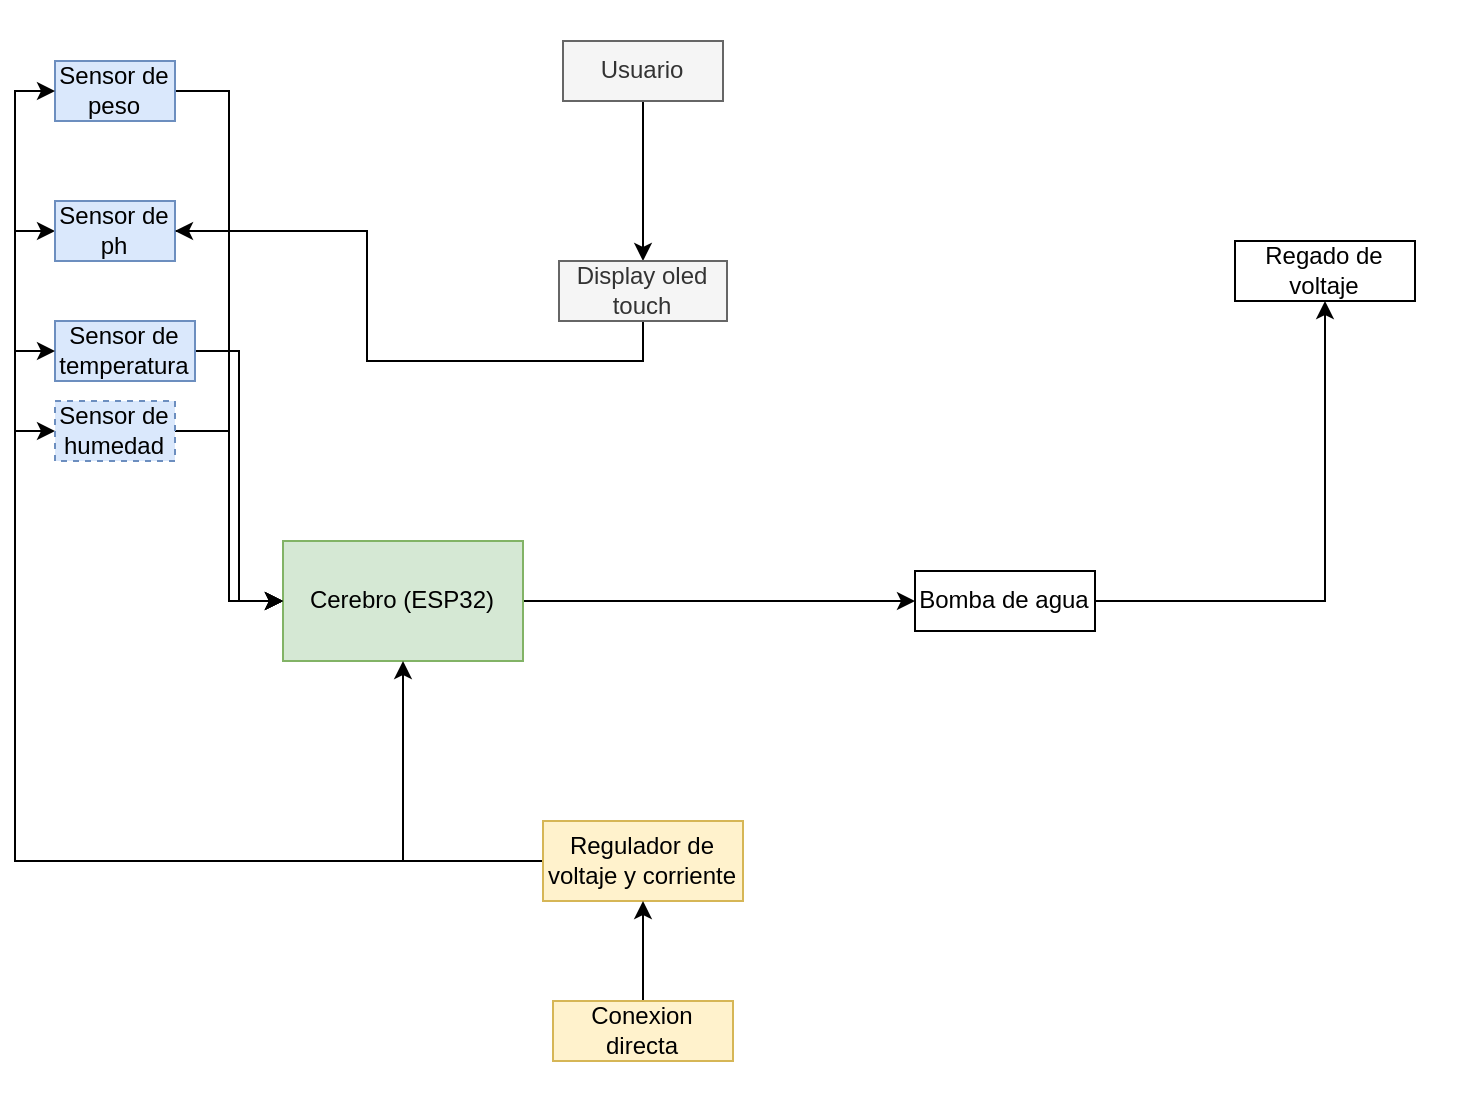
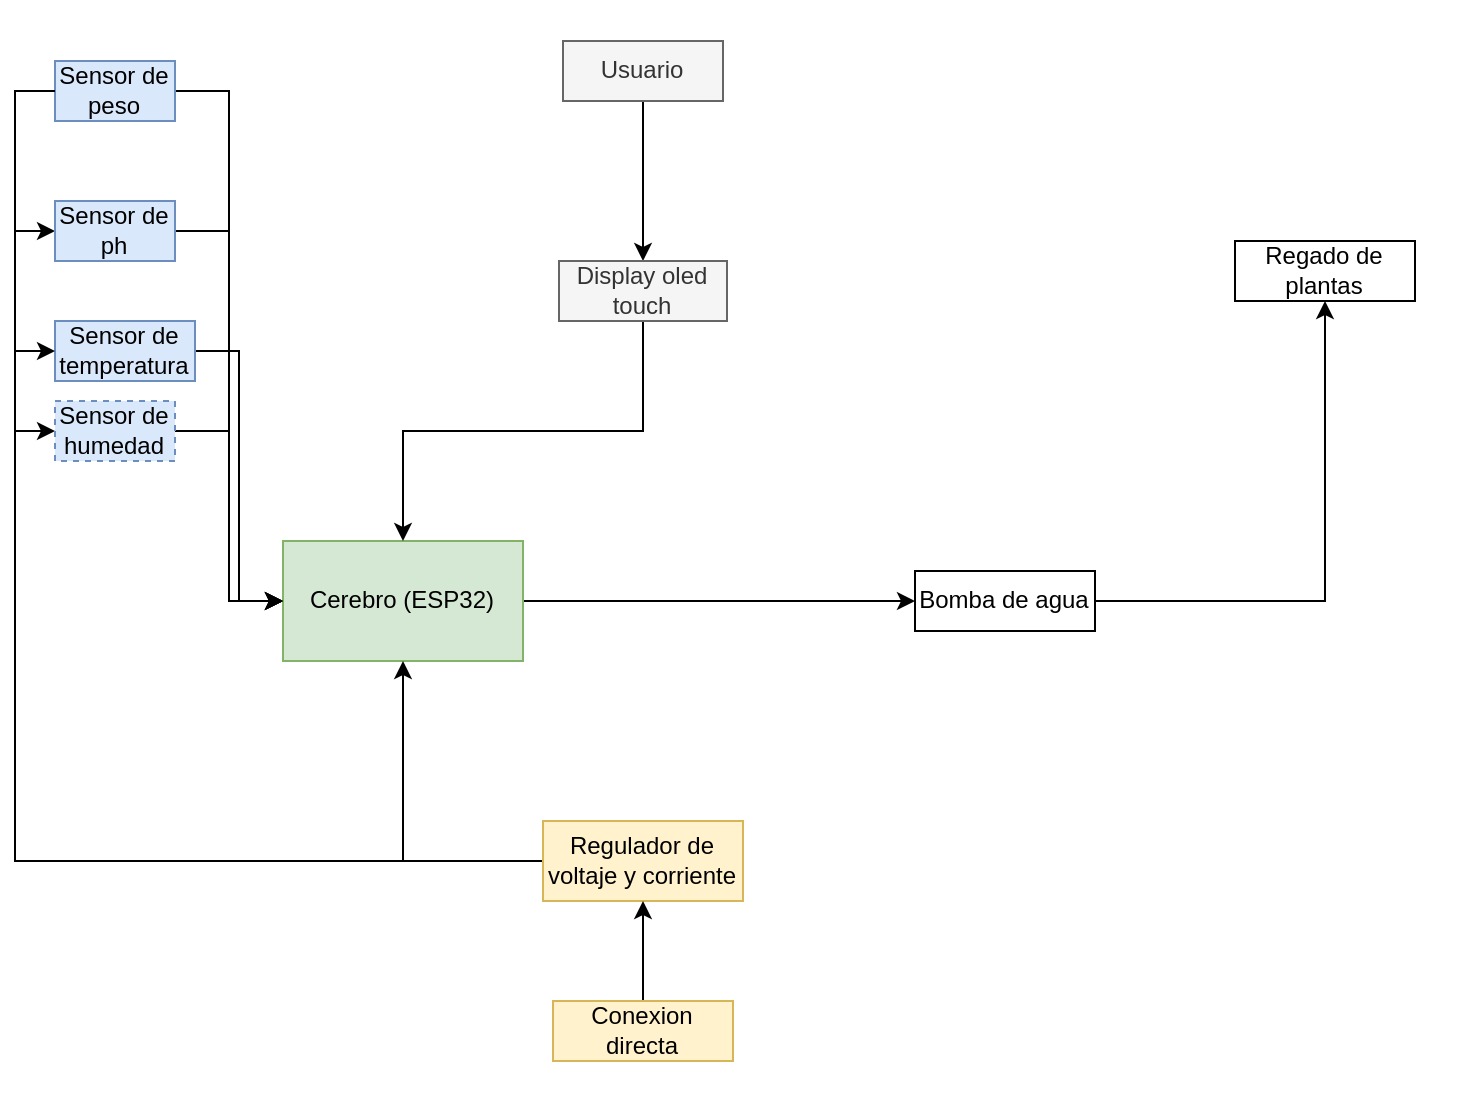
(40, 91) -> (46, 91)
(1325, 271) -> (1325, 271)
(375, 361) -> (511, 431)
